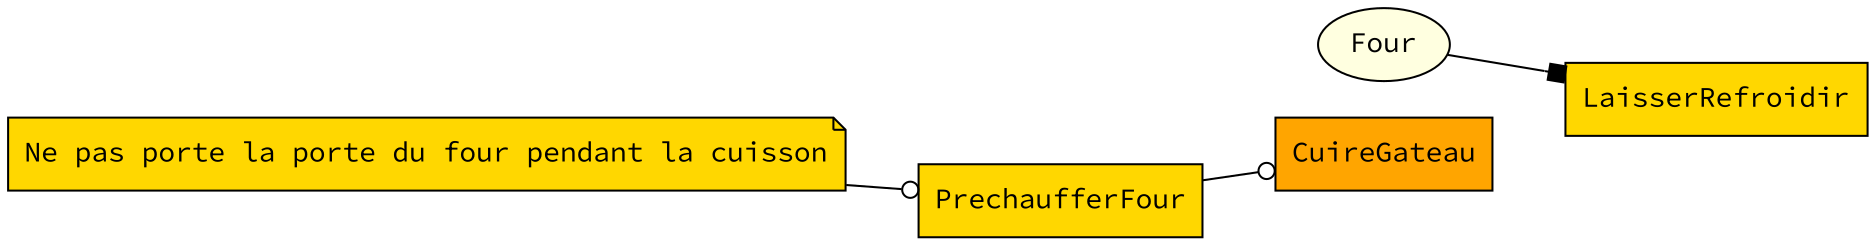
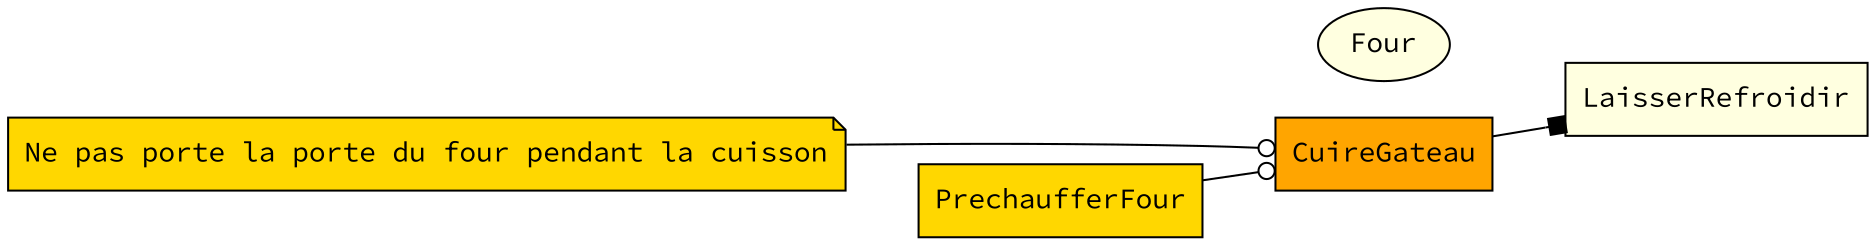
(1496, 63) -> (1519, 132)
(1717, 99) -> (1717, 99)
(874, 187) -> (1052, 144)
